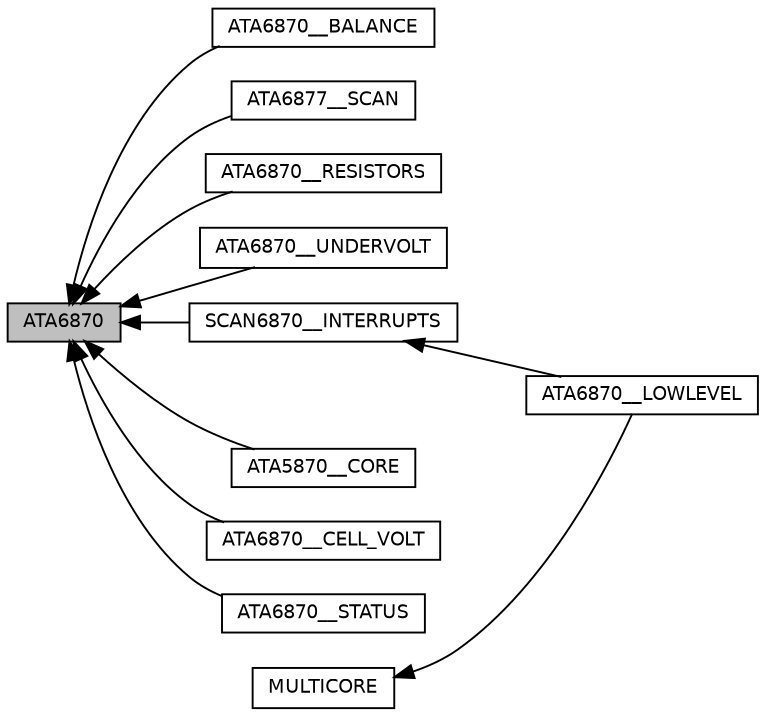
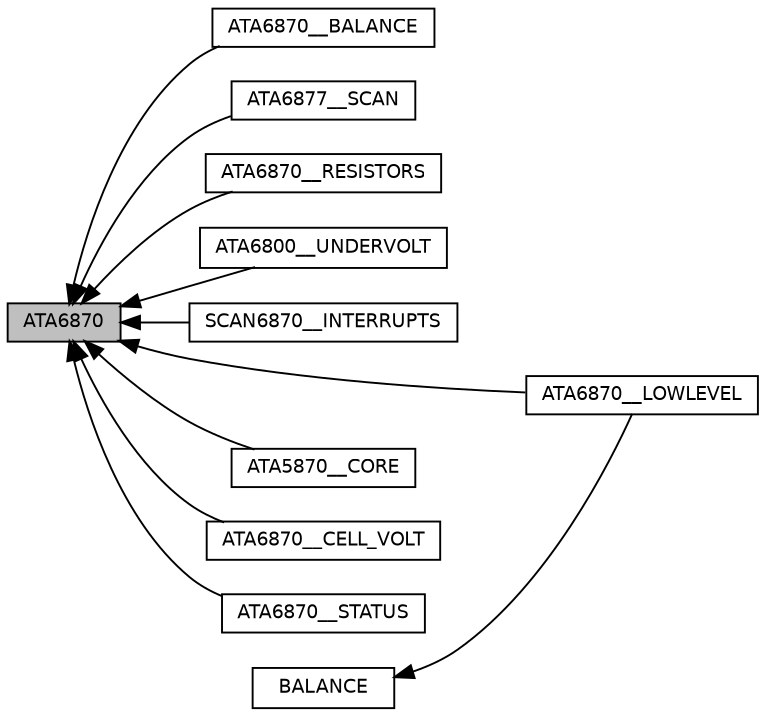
(323, 248) -> (323, 248)
(493, 361) -> (330, 379)
(323, 688) -> (323, 688)
